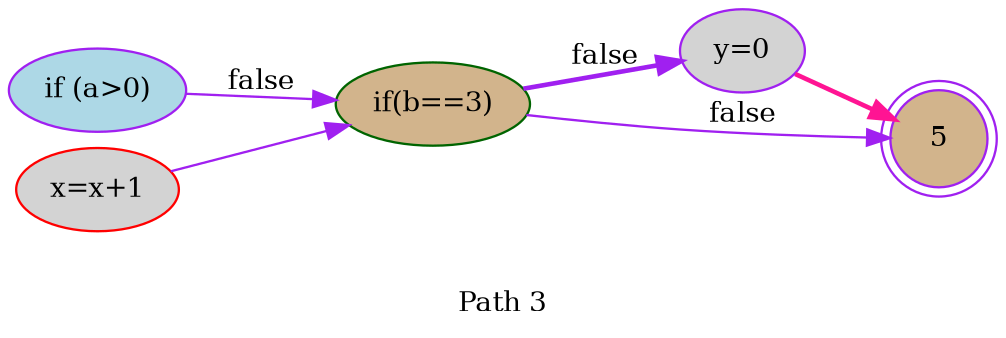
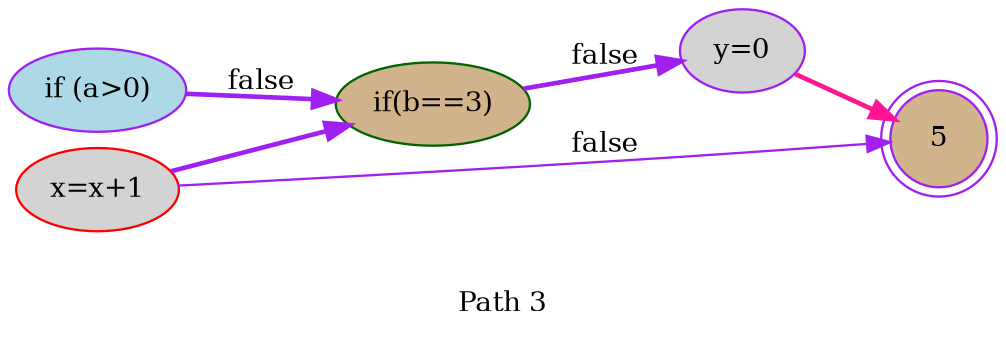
(249, 96) -> (249, 96)
(696, 131) -> (523, 167)
(249, 151) -> (249, 151)
